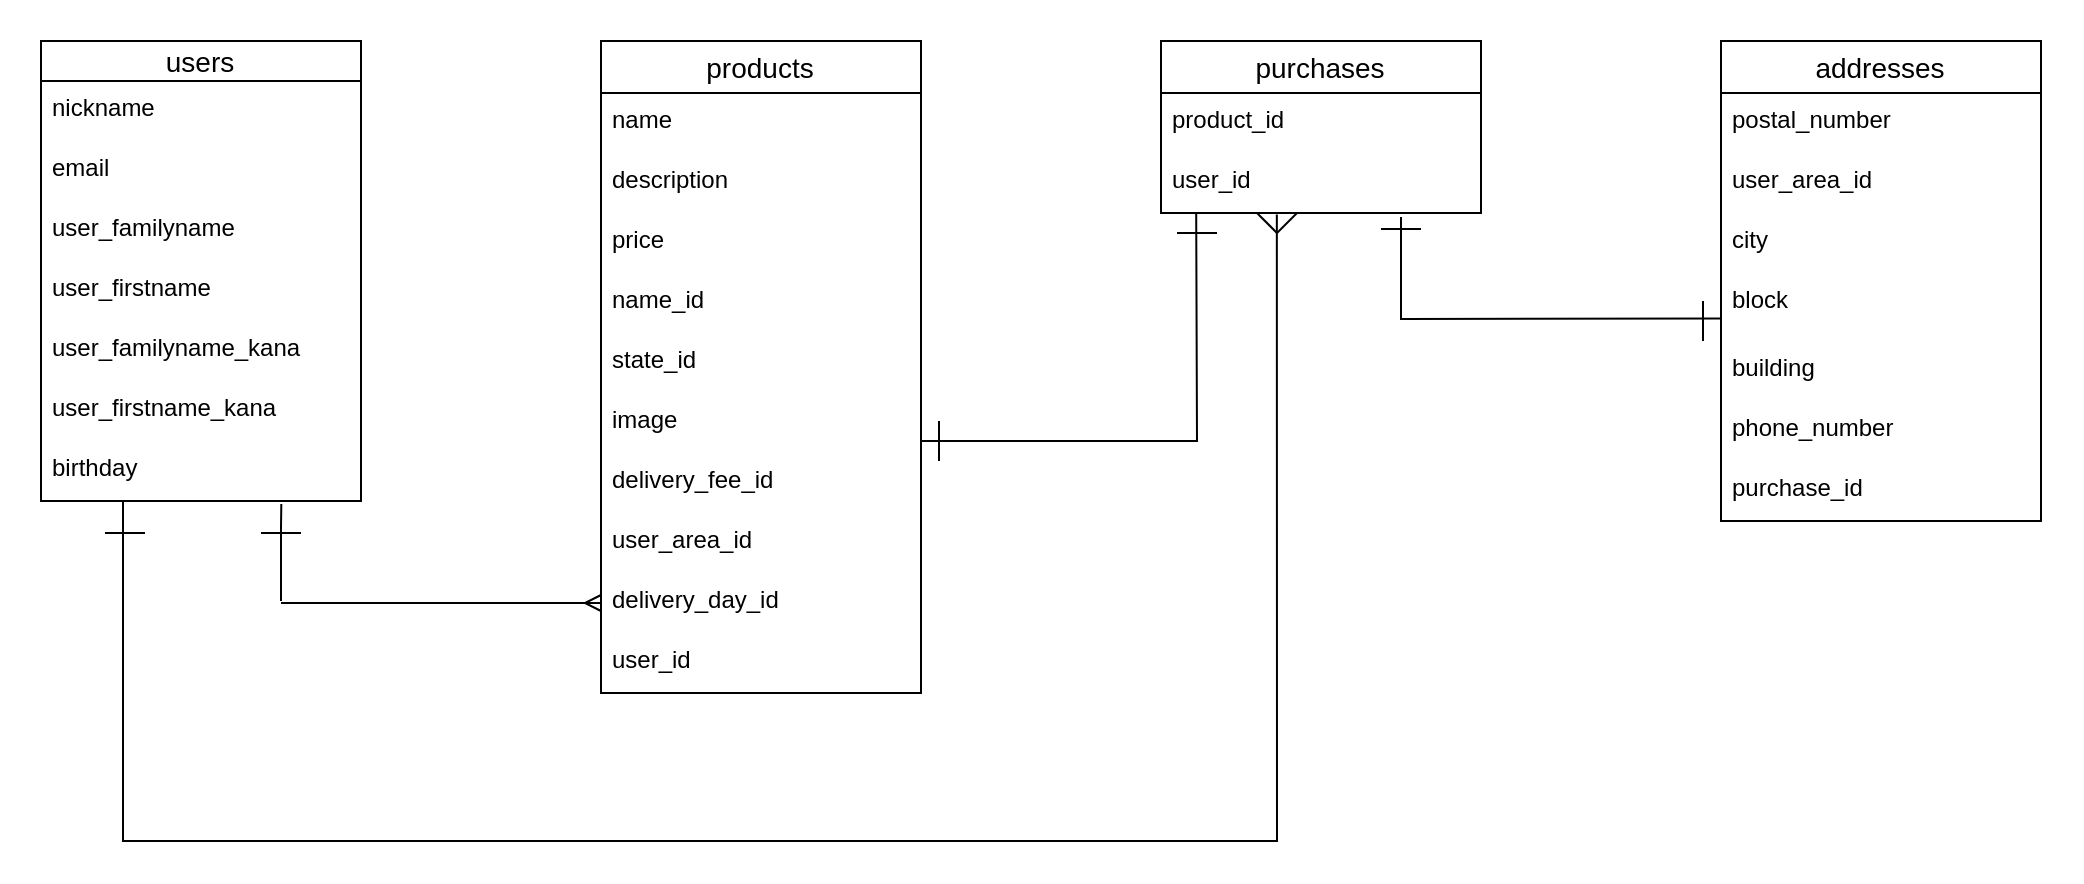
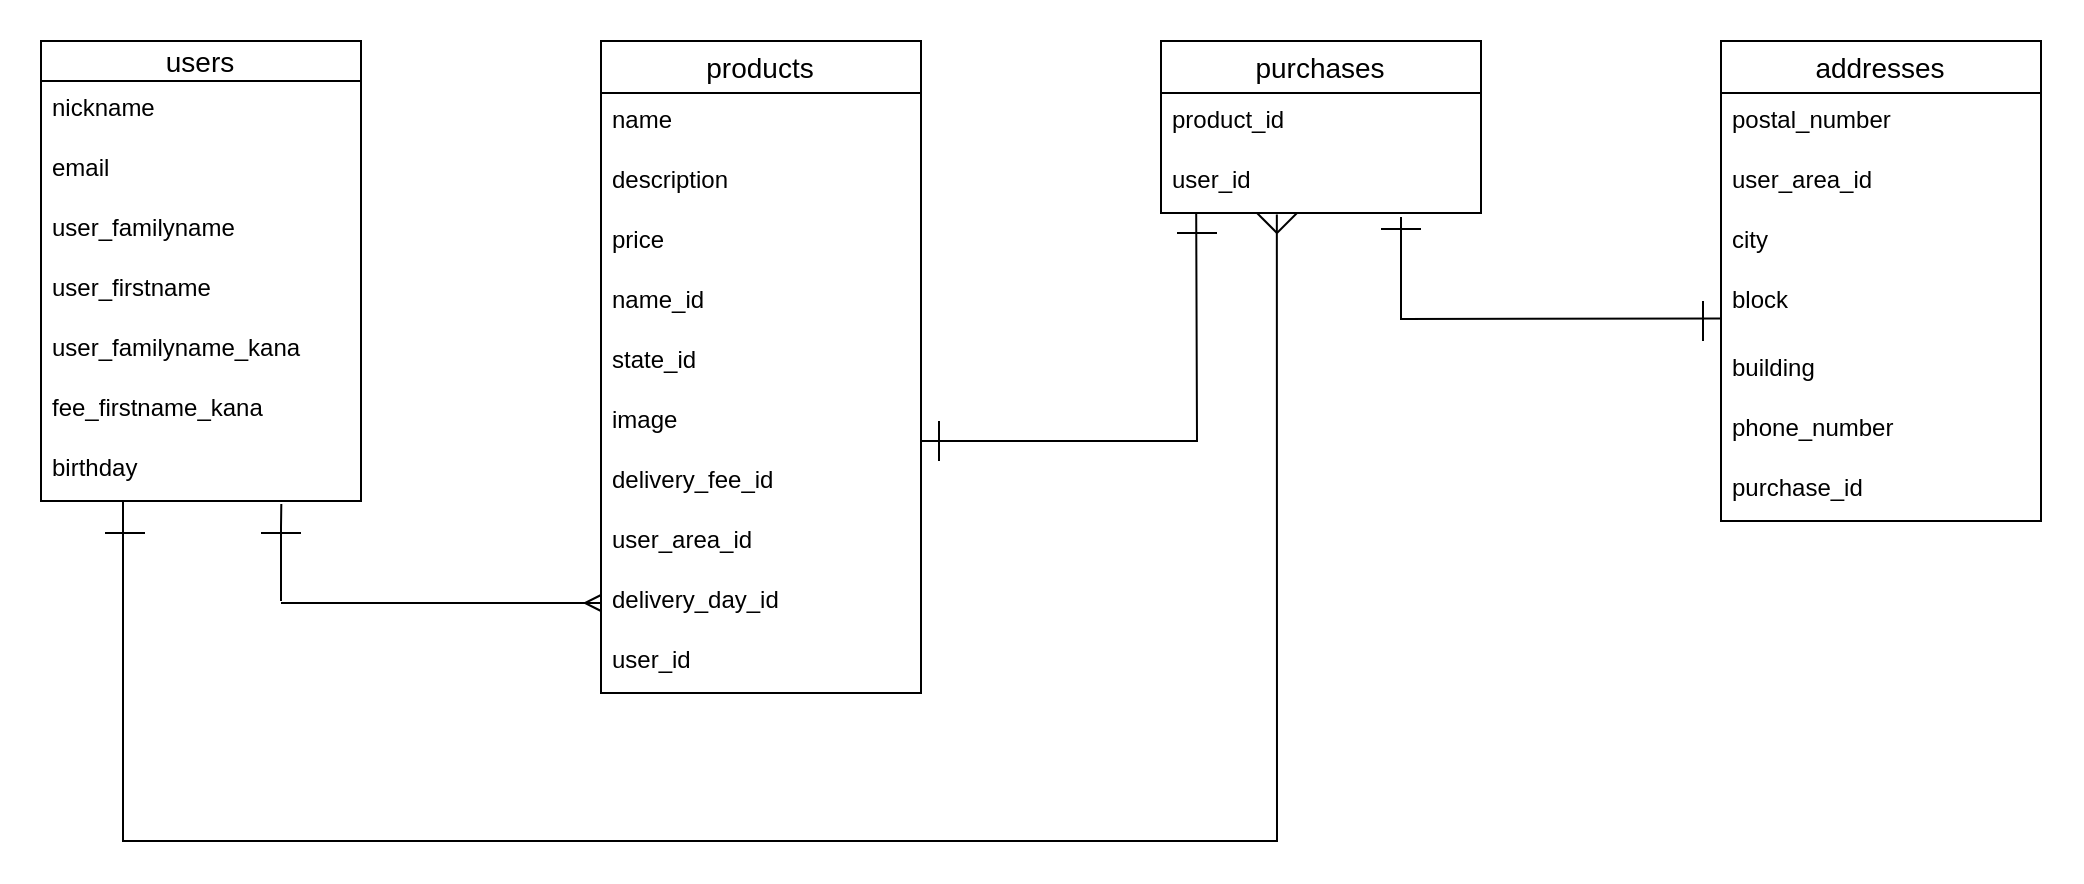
(177, 408) -> (170, 408)
